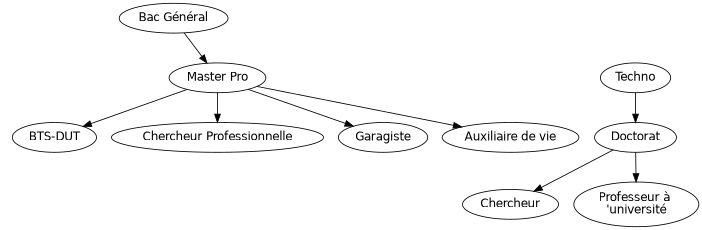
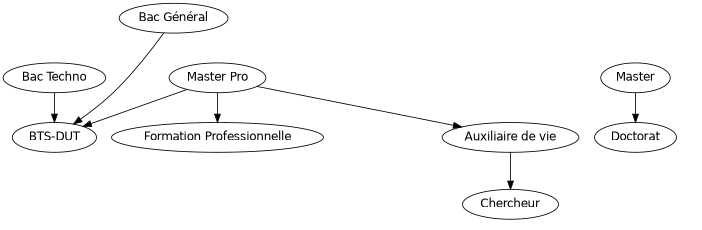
(193, 45) -> (126, 80)
none -> (54, 78)
(636, 78) -> (636, 78)
(217, 137) -> (217, 137)
(383, 137) -> none
(577, 169) -> (511, 167)
(636, 204) -> none
